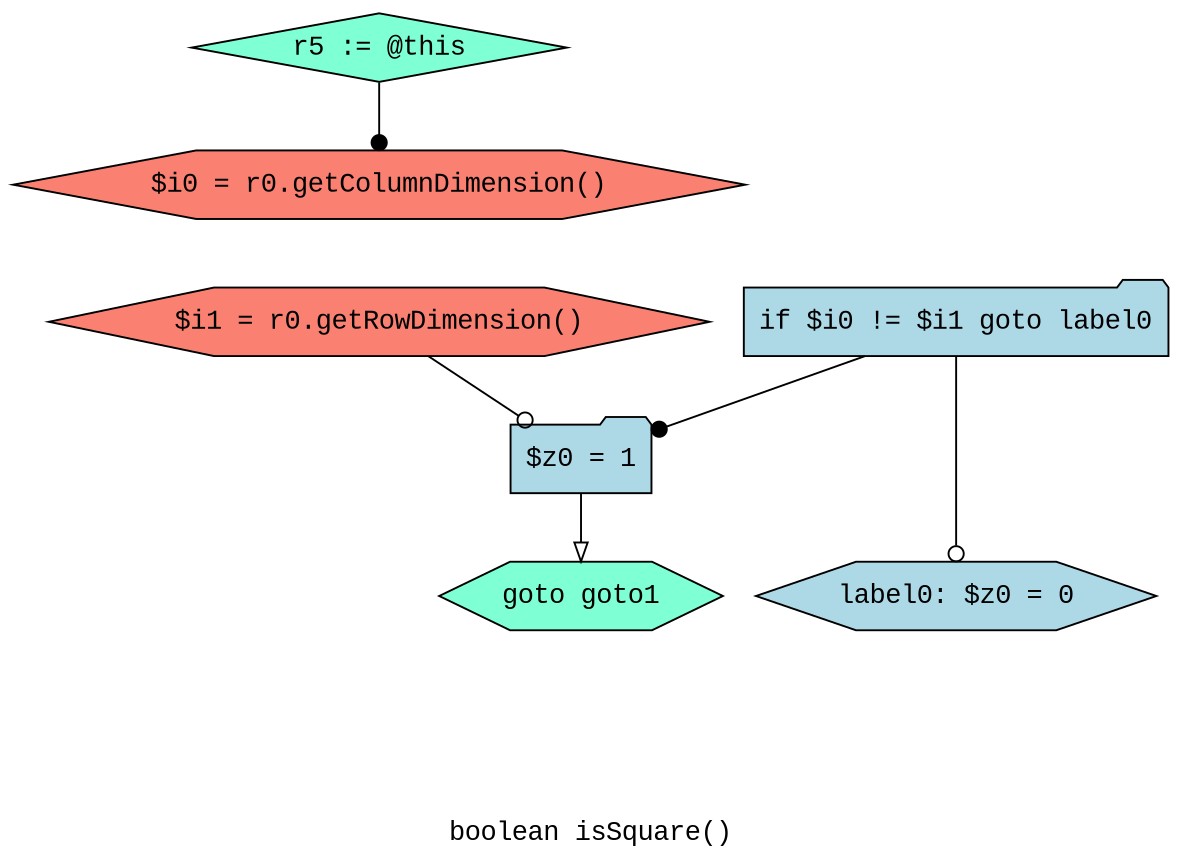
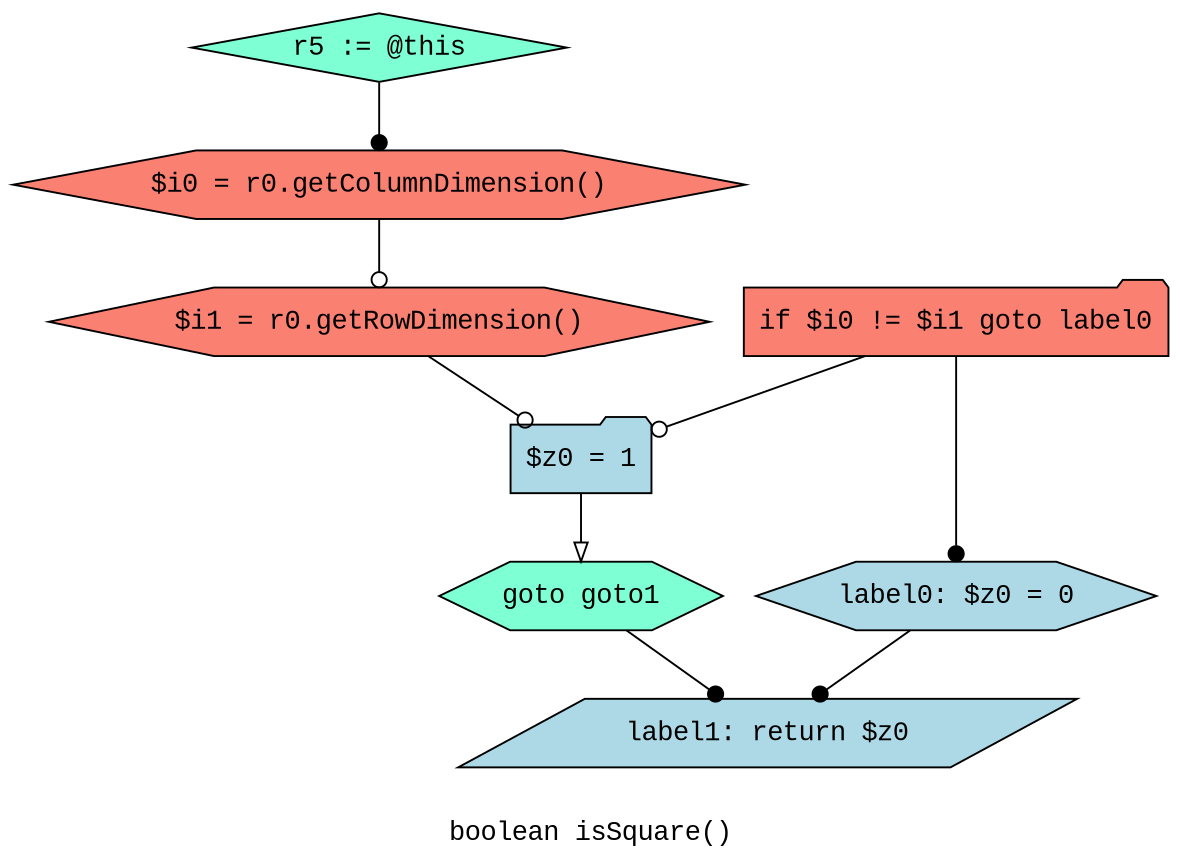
none -> (379, 246)
(956, 322) -> (956, 322)
(766, 391) -> (766, 391)
(956, 451) -> (956, 451)
none -> (768, 733)
